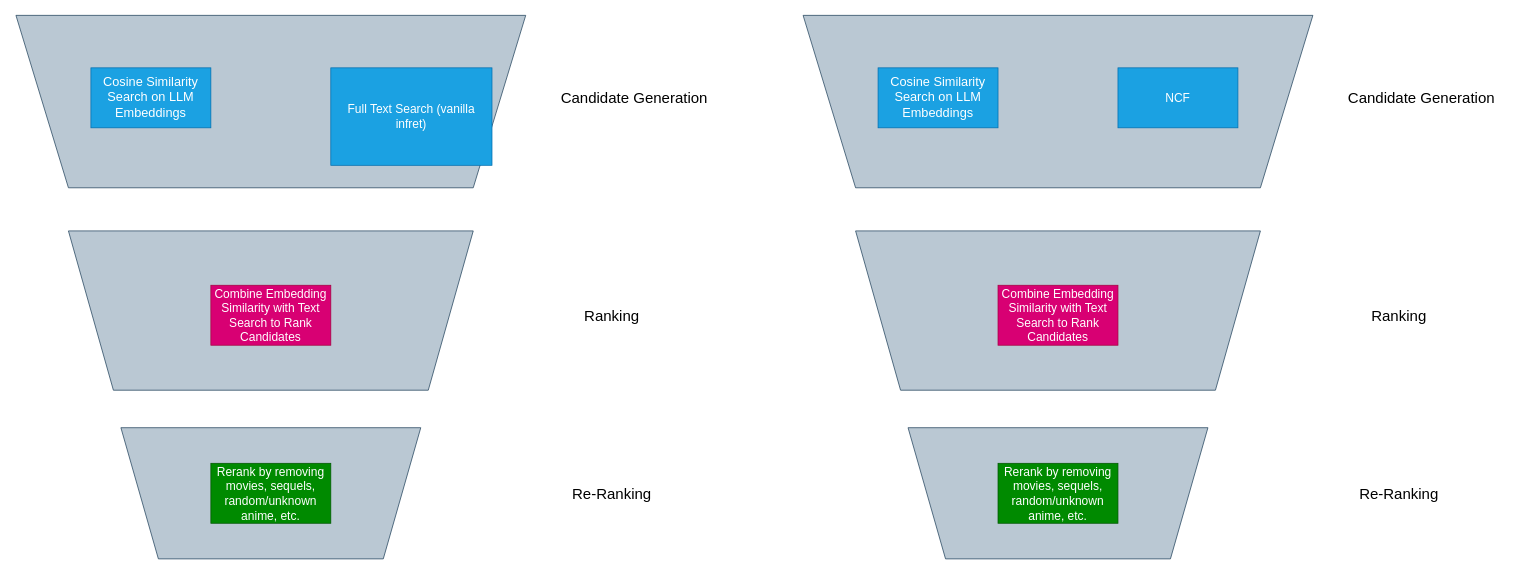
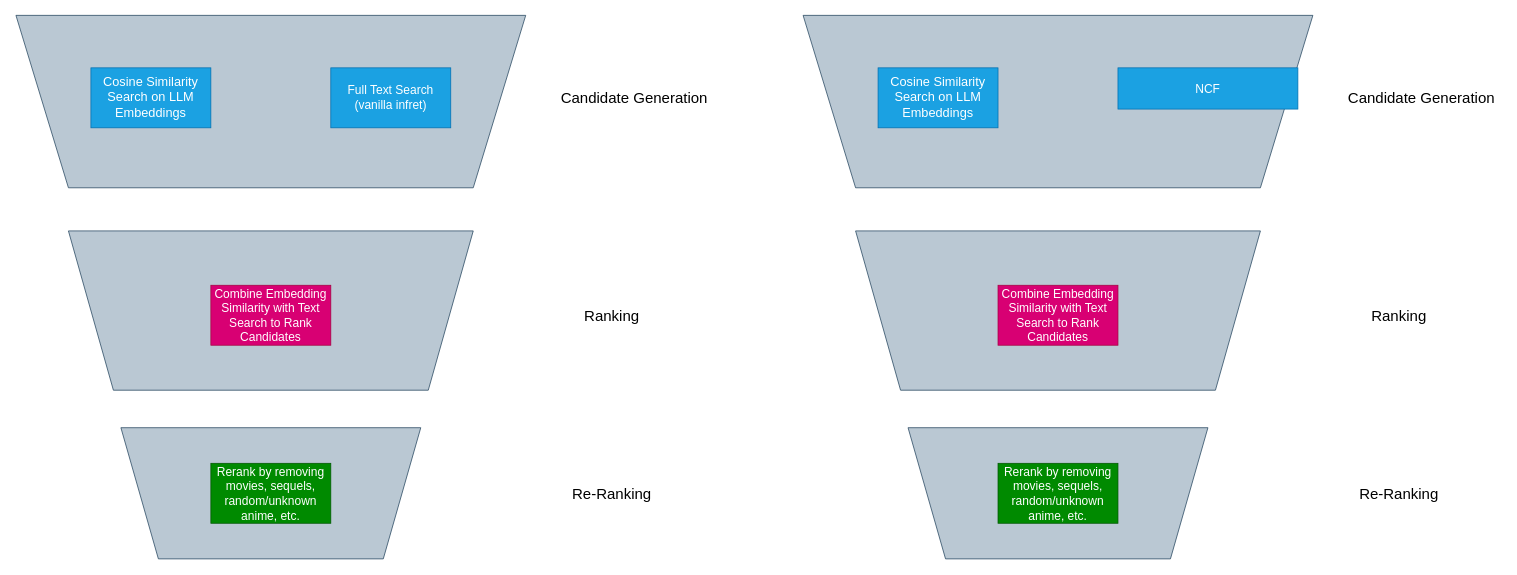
(1178, 98) -> (1208, 89)
(411, 117) -> (390, 98)
